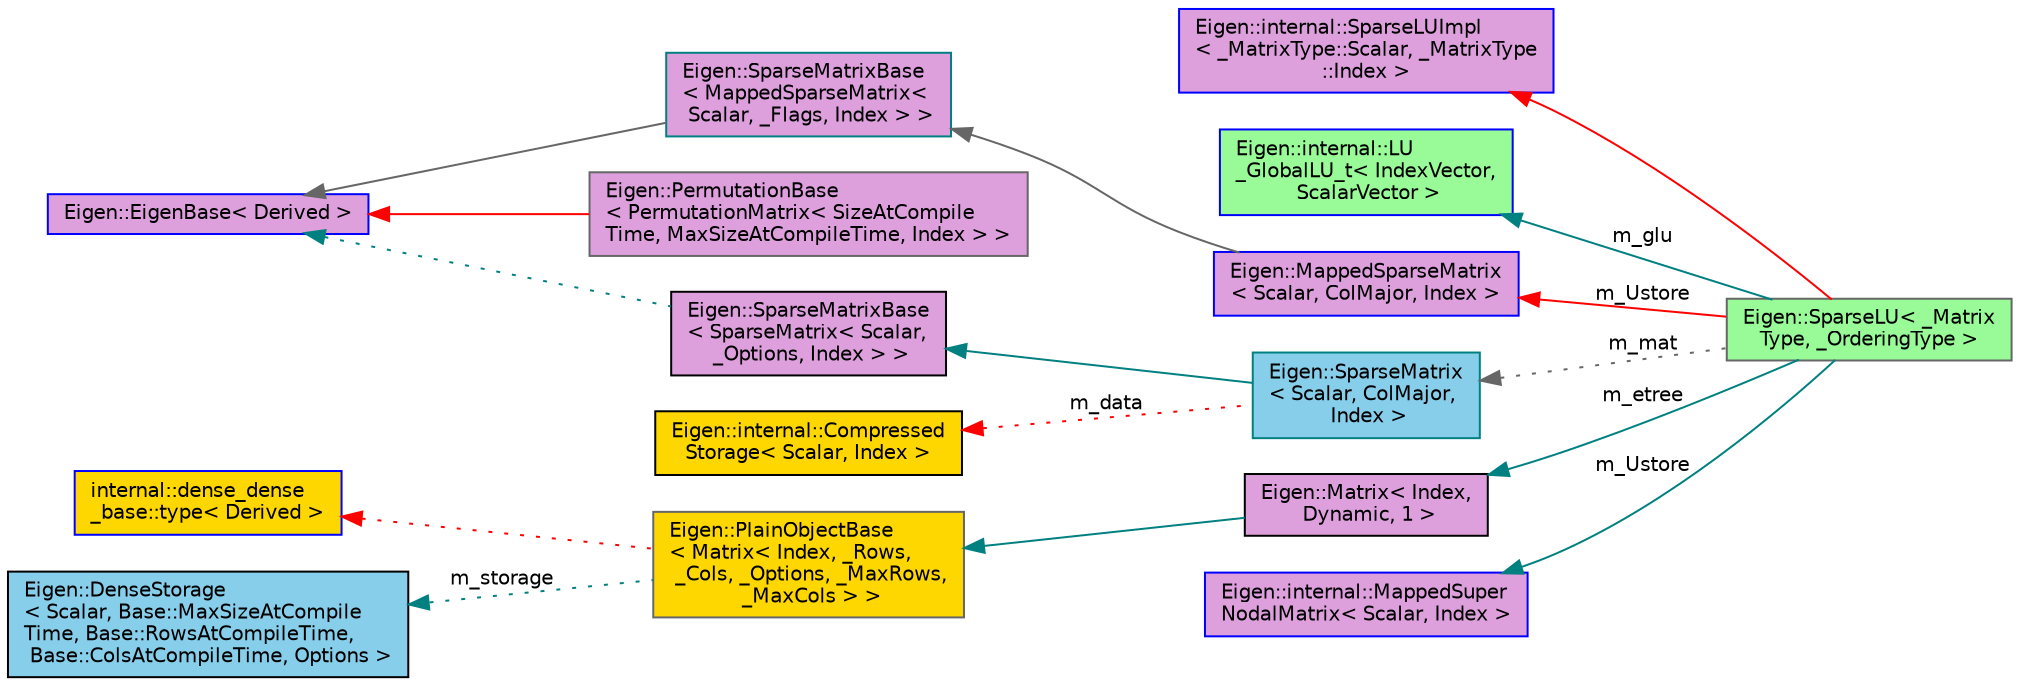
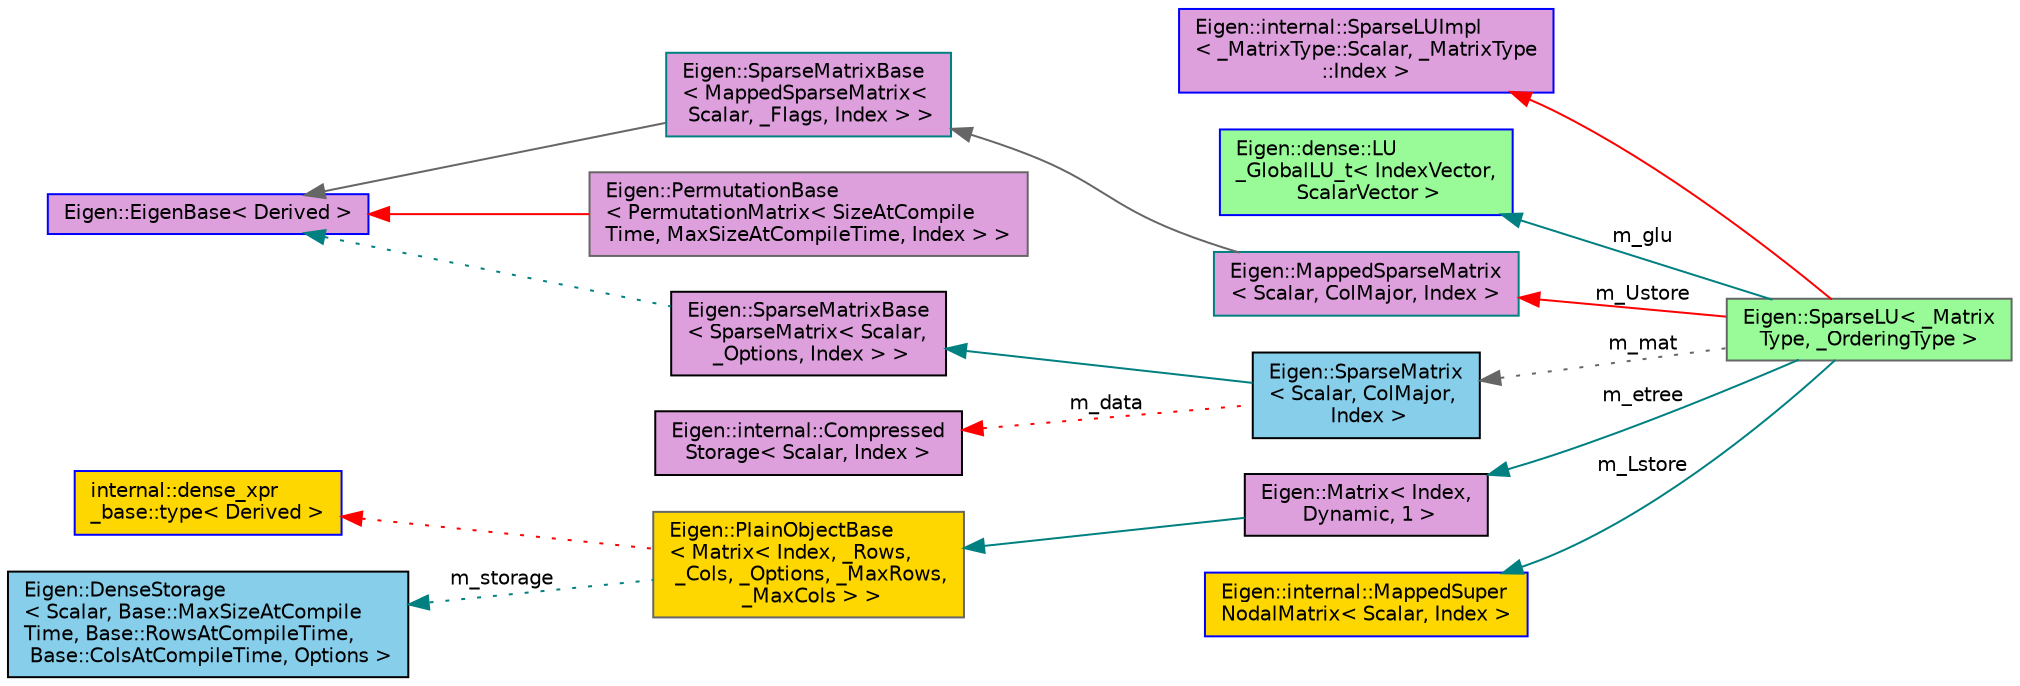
(1366, 172) -> (1366, 172)
(1366, 284) -> (1366, 284)
(1366, 395) -> (1366, 395)
(809, 443) -> (809, 443)
(1640, 466) -> (1640, 466)
(208, 503) -> (208, 503)
(1366, 604) -> (1366, 604)
